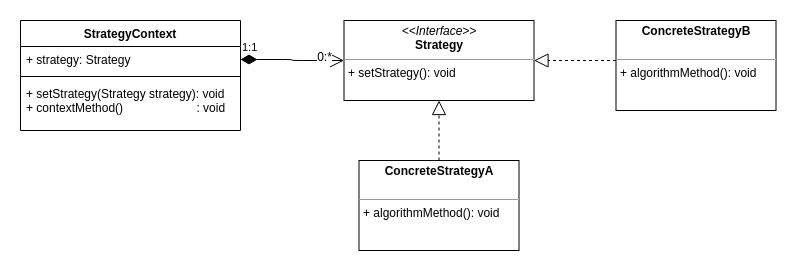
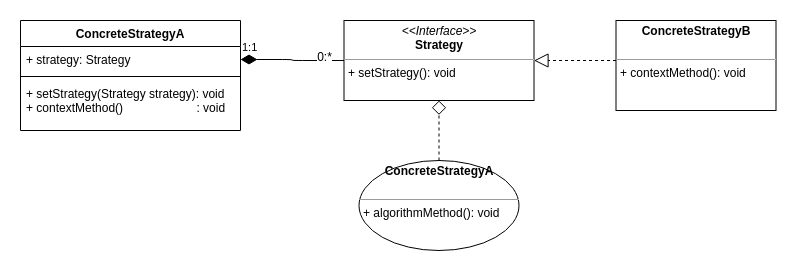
(130, 34) -> (130, 34)
(691, 35) -> (688, 35)
(339, 61) -> (340, 61)
(439, 116) -> (439, 115)
(439, 206) -> (439, 206)
